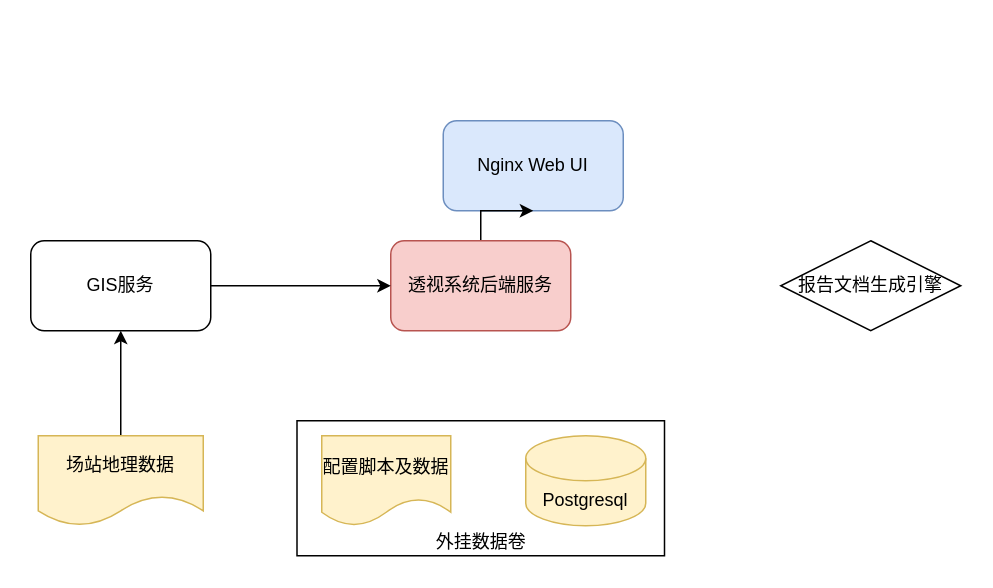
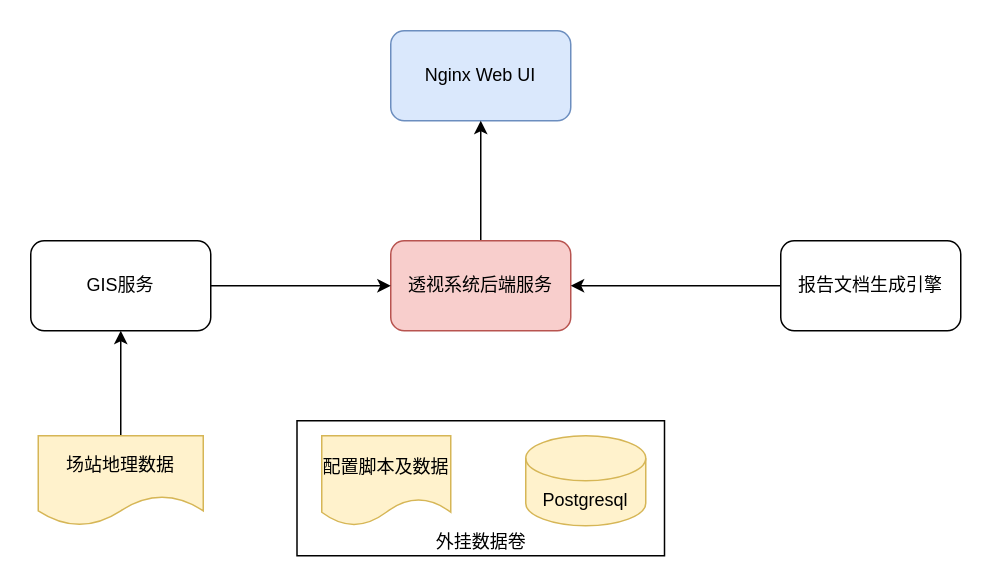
(533, 166) -> (481, 76)
none -> (681, 286)
(871, 286) -> (871, 286)
